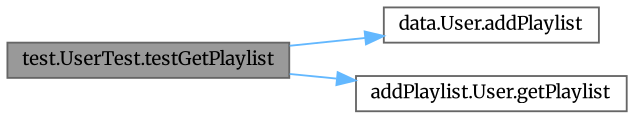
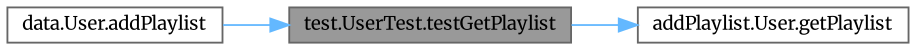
(327, 42) -> (247, 25)
